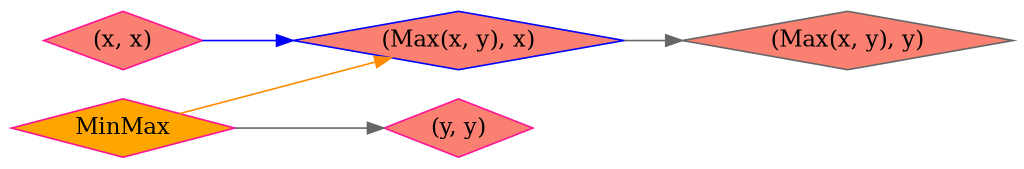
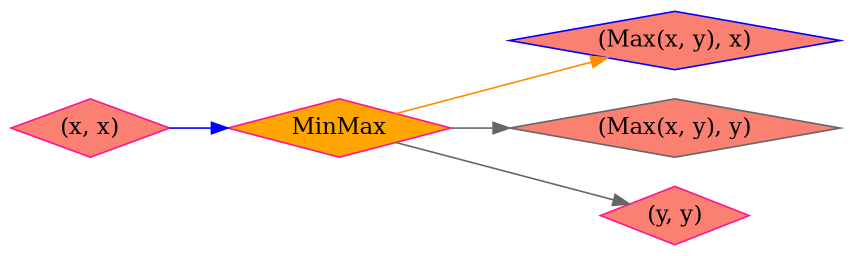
(239, 41) -> (190, 128)
(645, 41) -> (472, 128)
